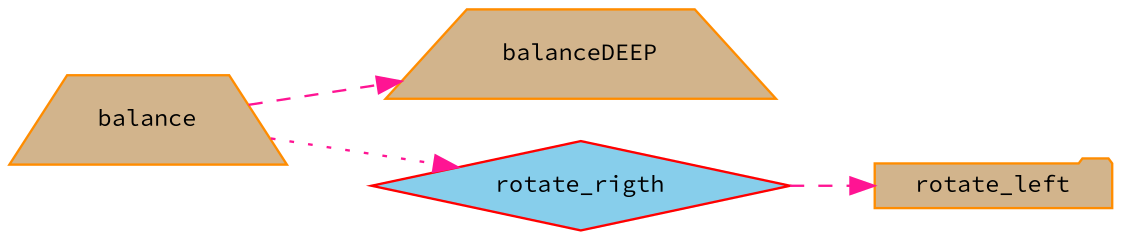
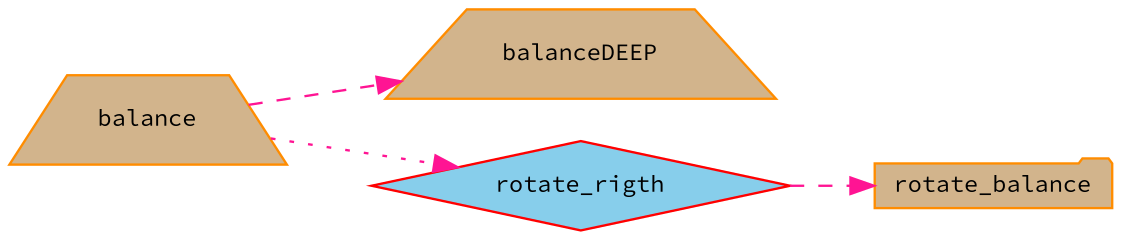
(993, 186) -> (993, 186)
